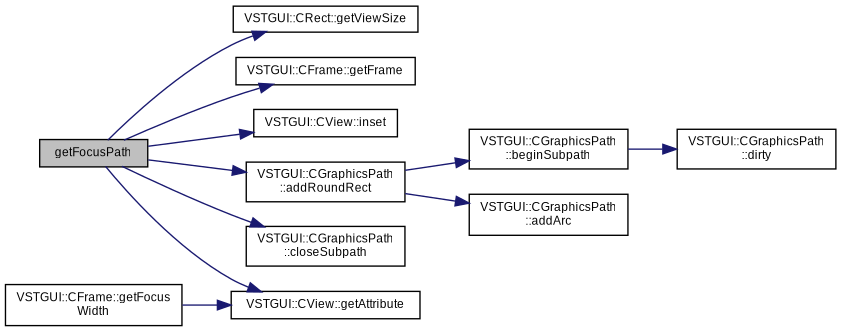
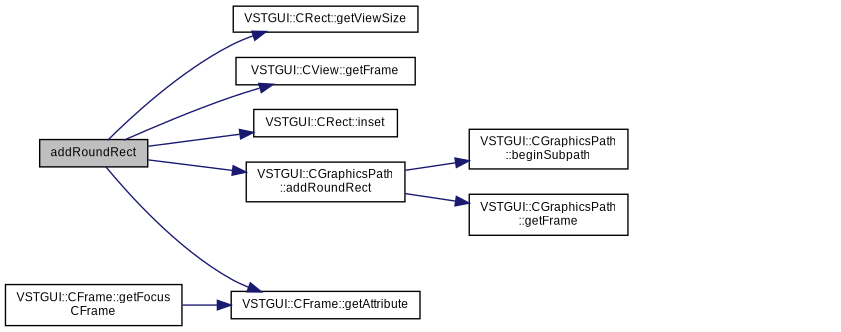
(326, 71) -> (326, 71)
(326, 123) -> (326, 123)
(757, 149) -> none
(94, 153) -> (94, 153)
(549, 215) -> (549, 215)
(326, 246) -> none
(94, 305) -> (94, 305)
(326, 305) -> (326, 305)
